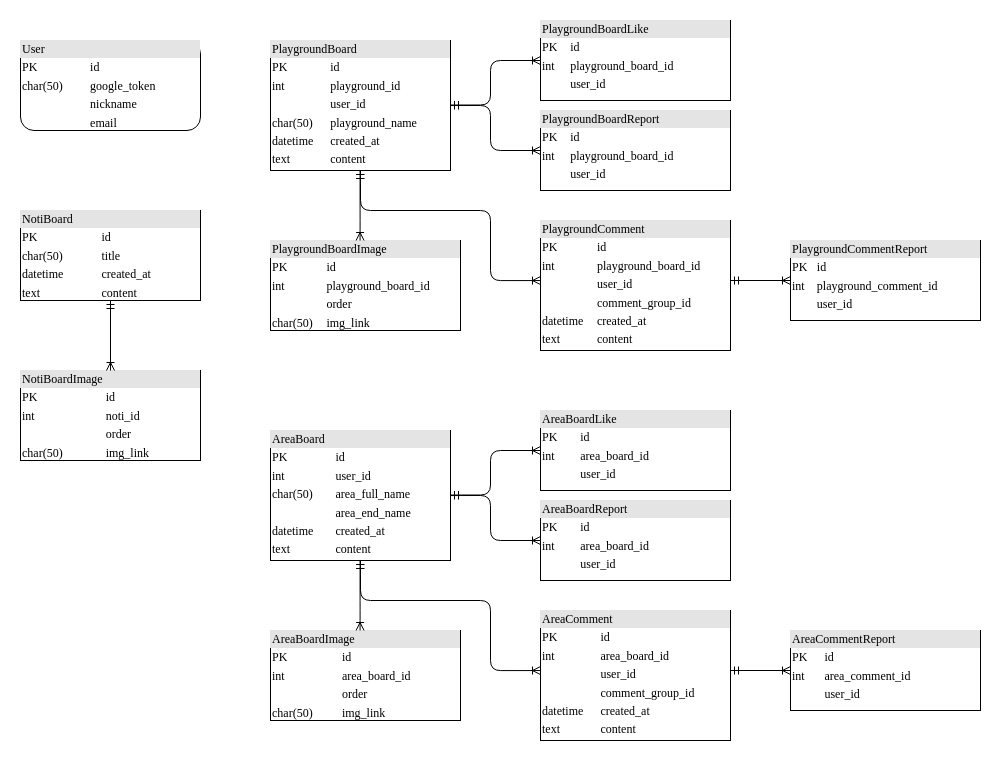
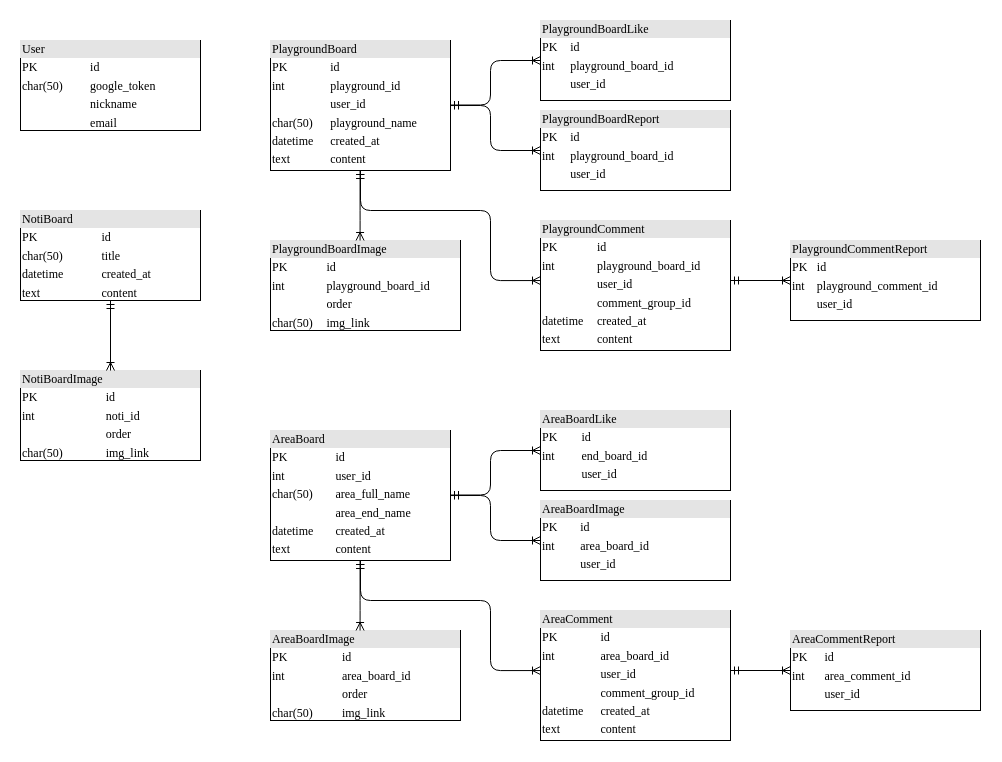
(111, 86) -> (111, 86)
(591, 439) -> (588, 439)
(591, 529) -> (591, 529)
